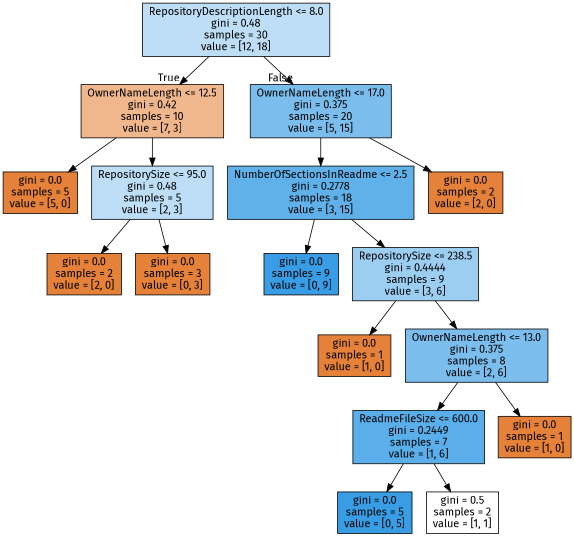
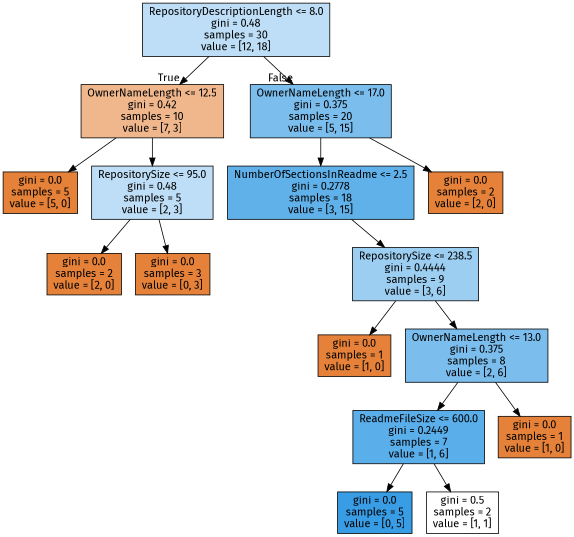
(301, 274) -> none
